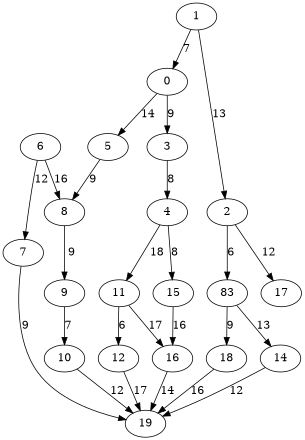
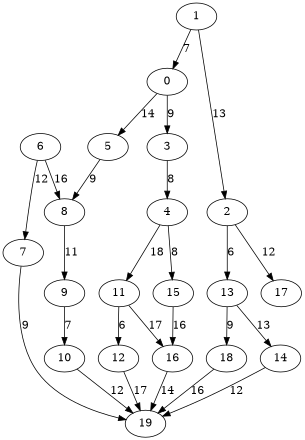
(72, 253) -> (72, 253)
(227, 293) -> (227, 293)
